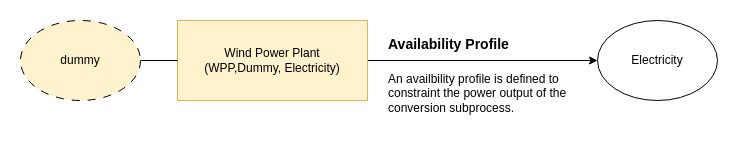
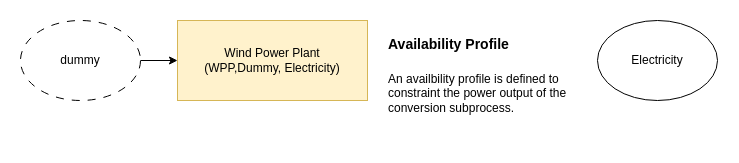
(81, 61) -> (81, 61)
(172, 61) -> (169, 61)
(479, 61) -> none
